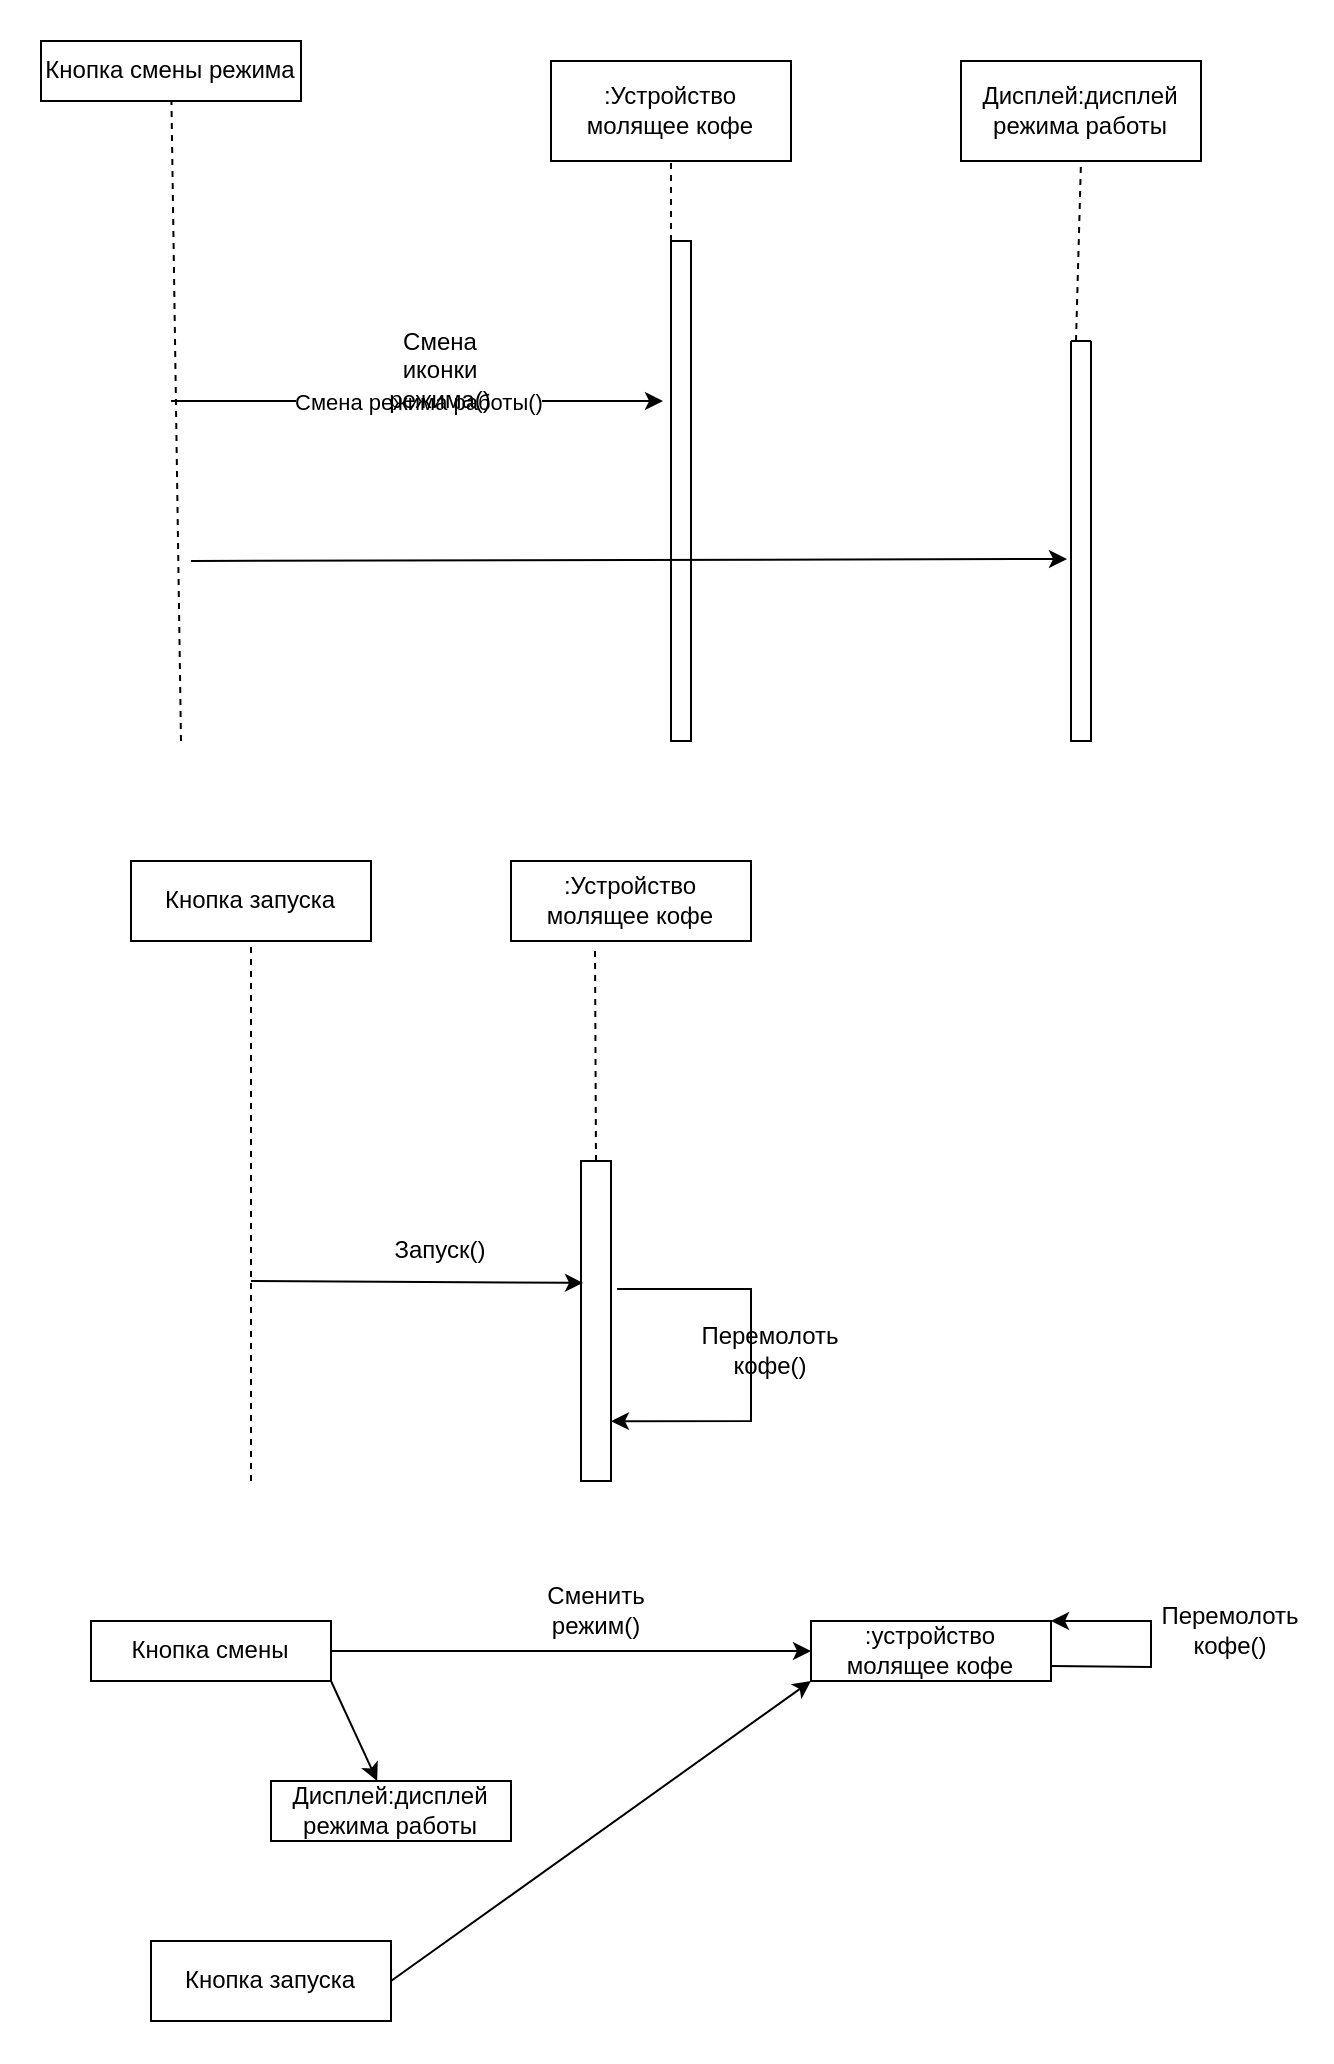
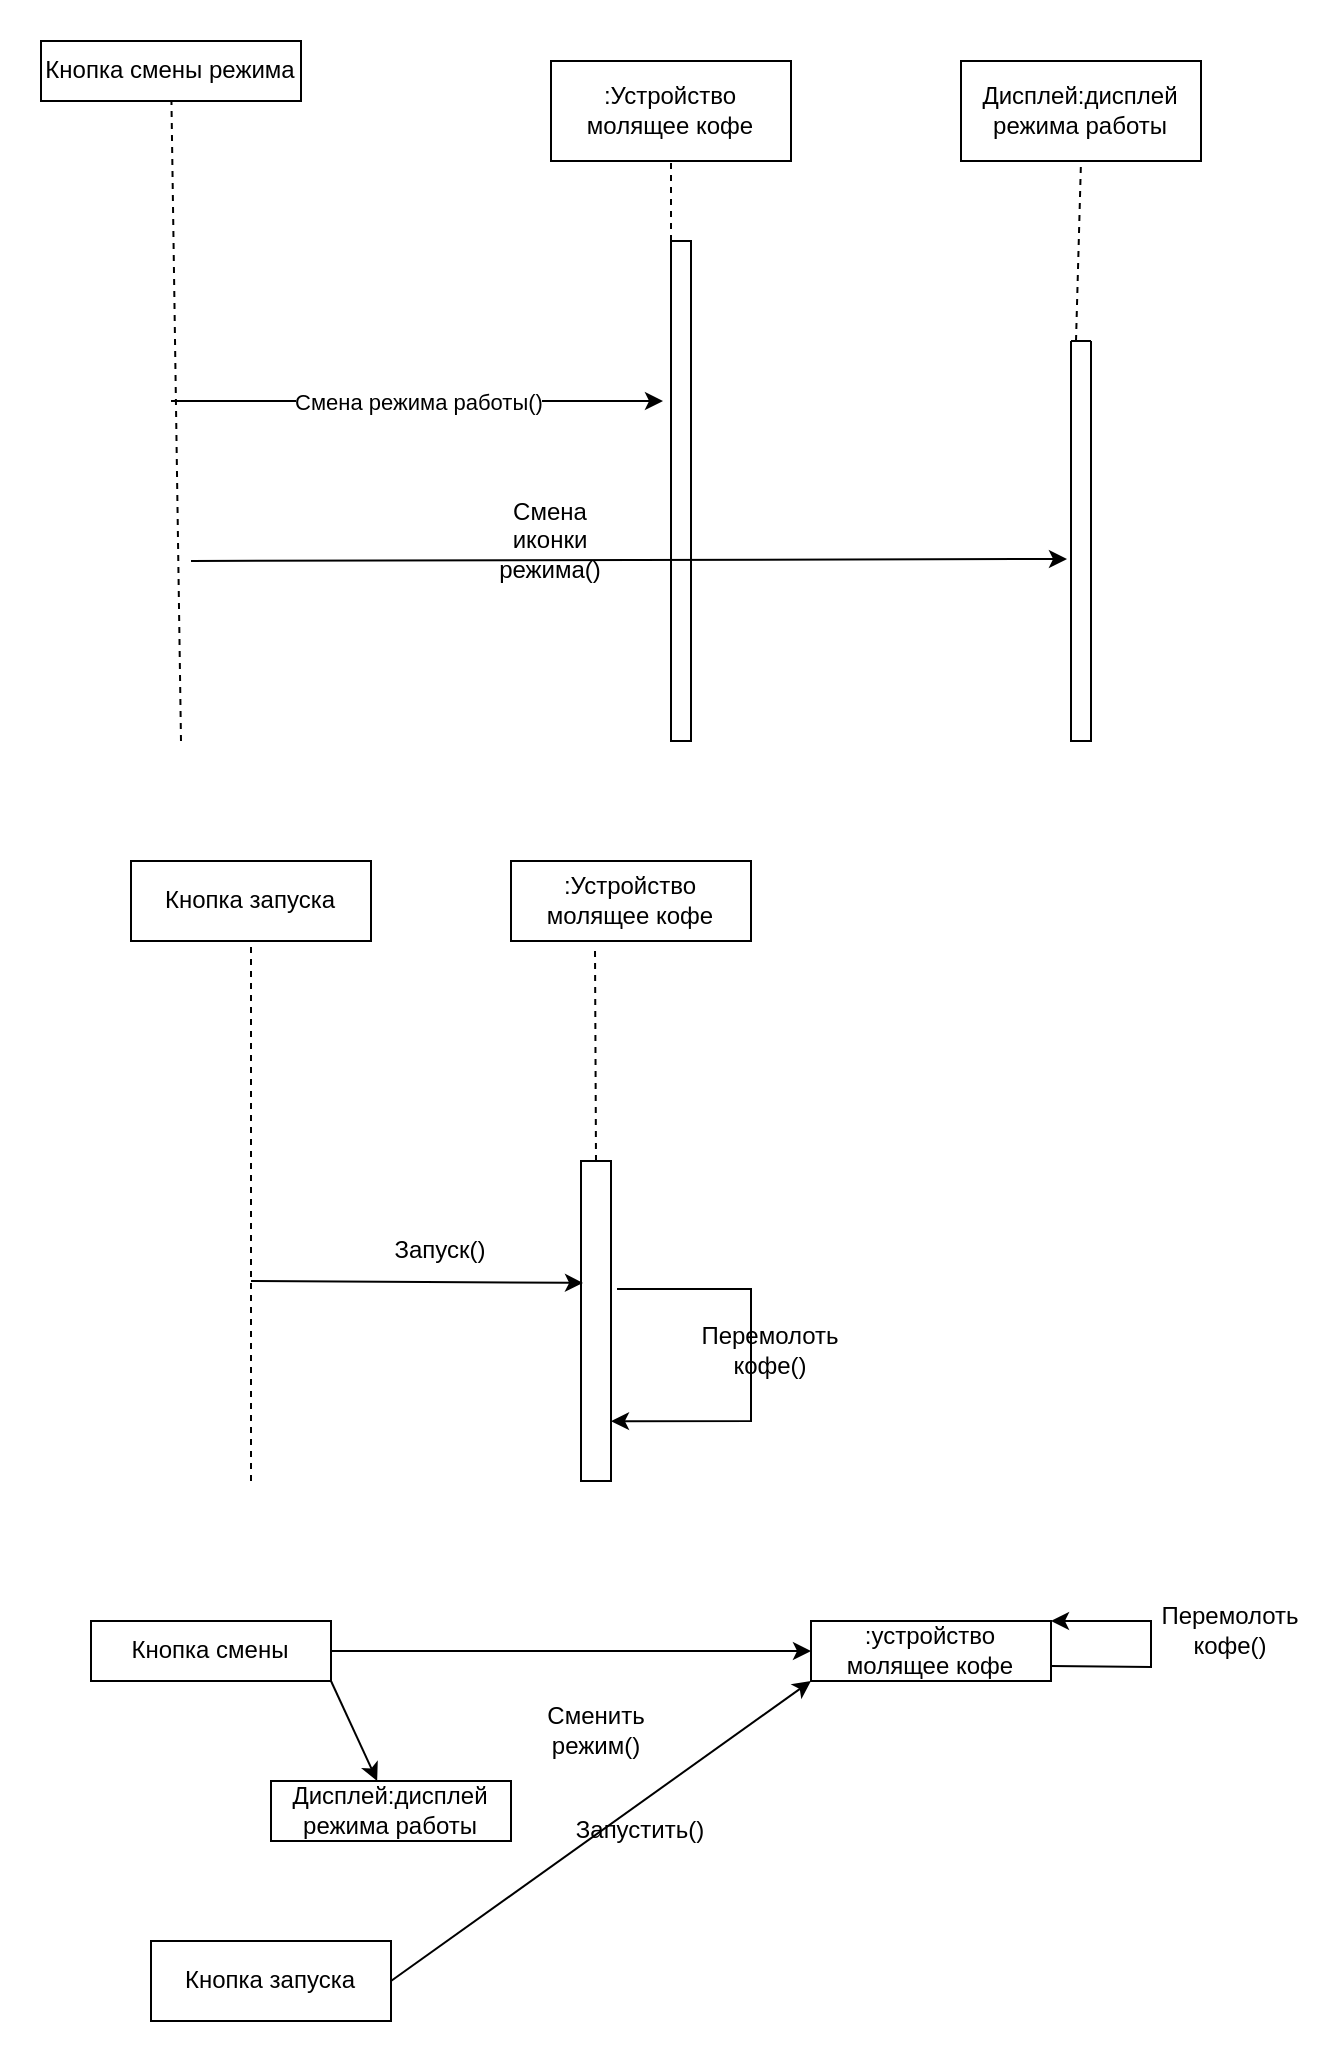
(441, 371) -> (551, 541)
(596, 1611) -> (596, 1731)
none -> (641, 1831)
